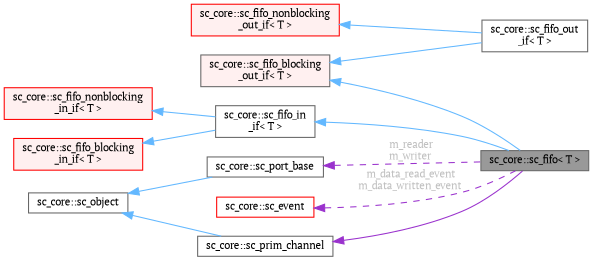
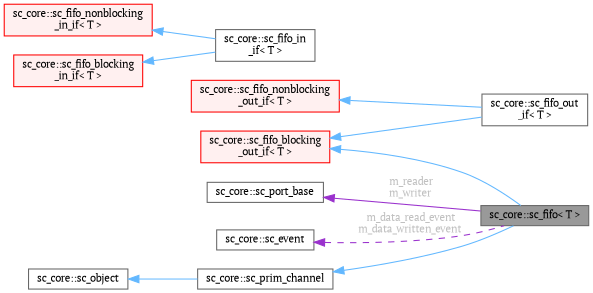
(265, 71) -> (265, 147)
(418, 129) -> none
(407, 164) -> (407, 205)
(176, 184) -> none
(265, 207) -> (265, 240)
(439, 220) -> (430, 254)
